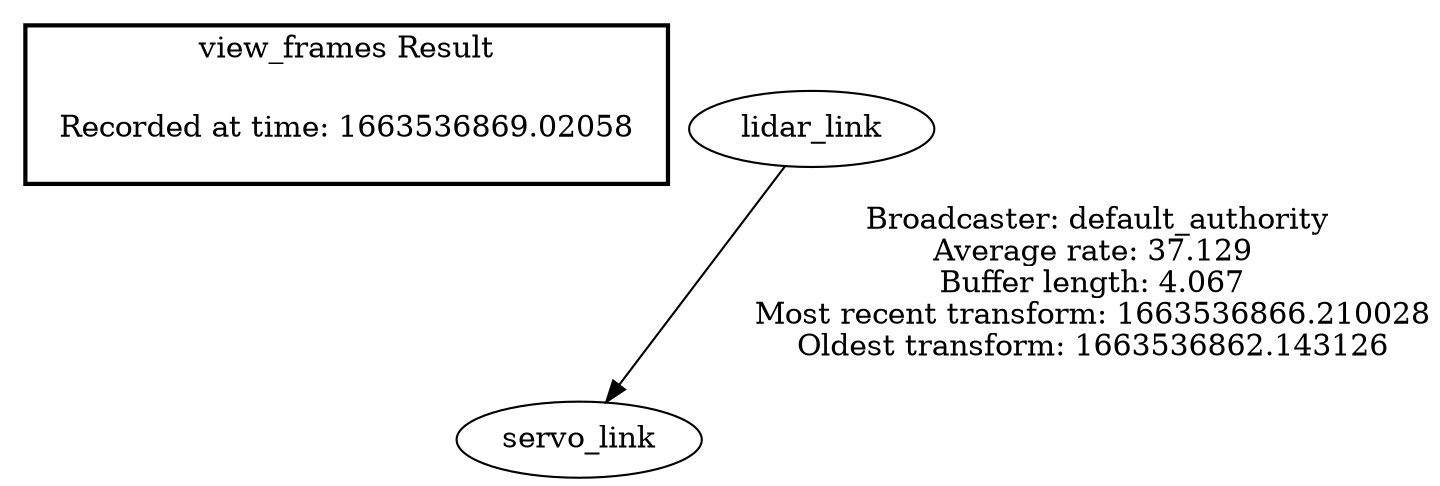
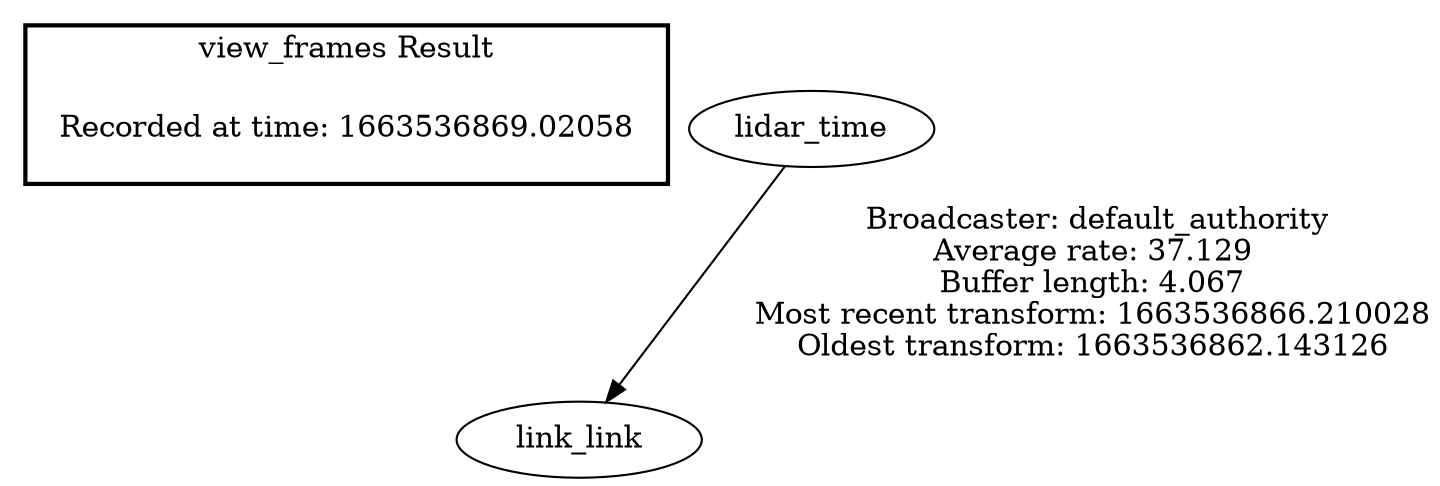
(812, 129) -> (812, 129)
(579, 440) -> (579, 440)
